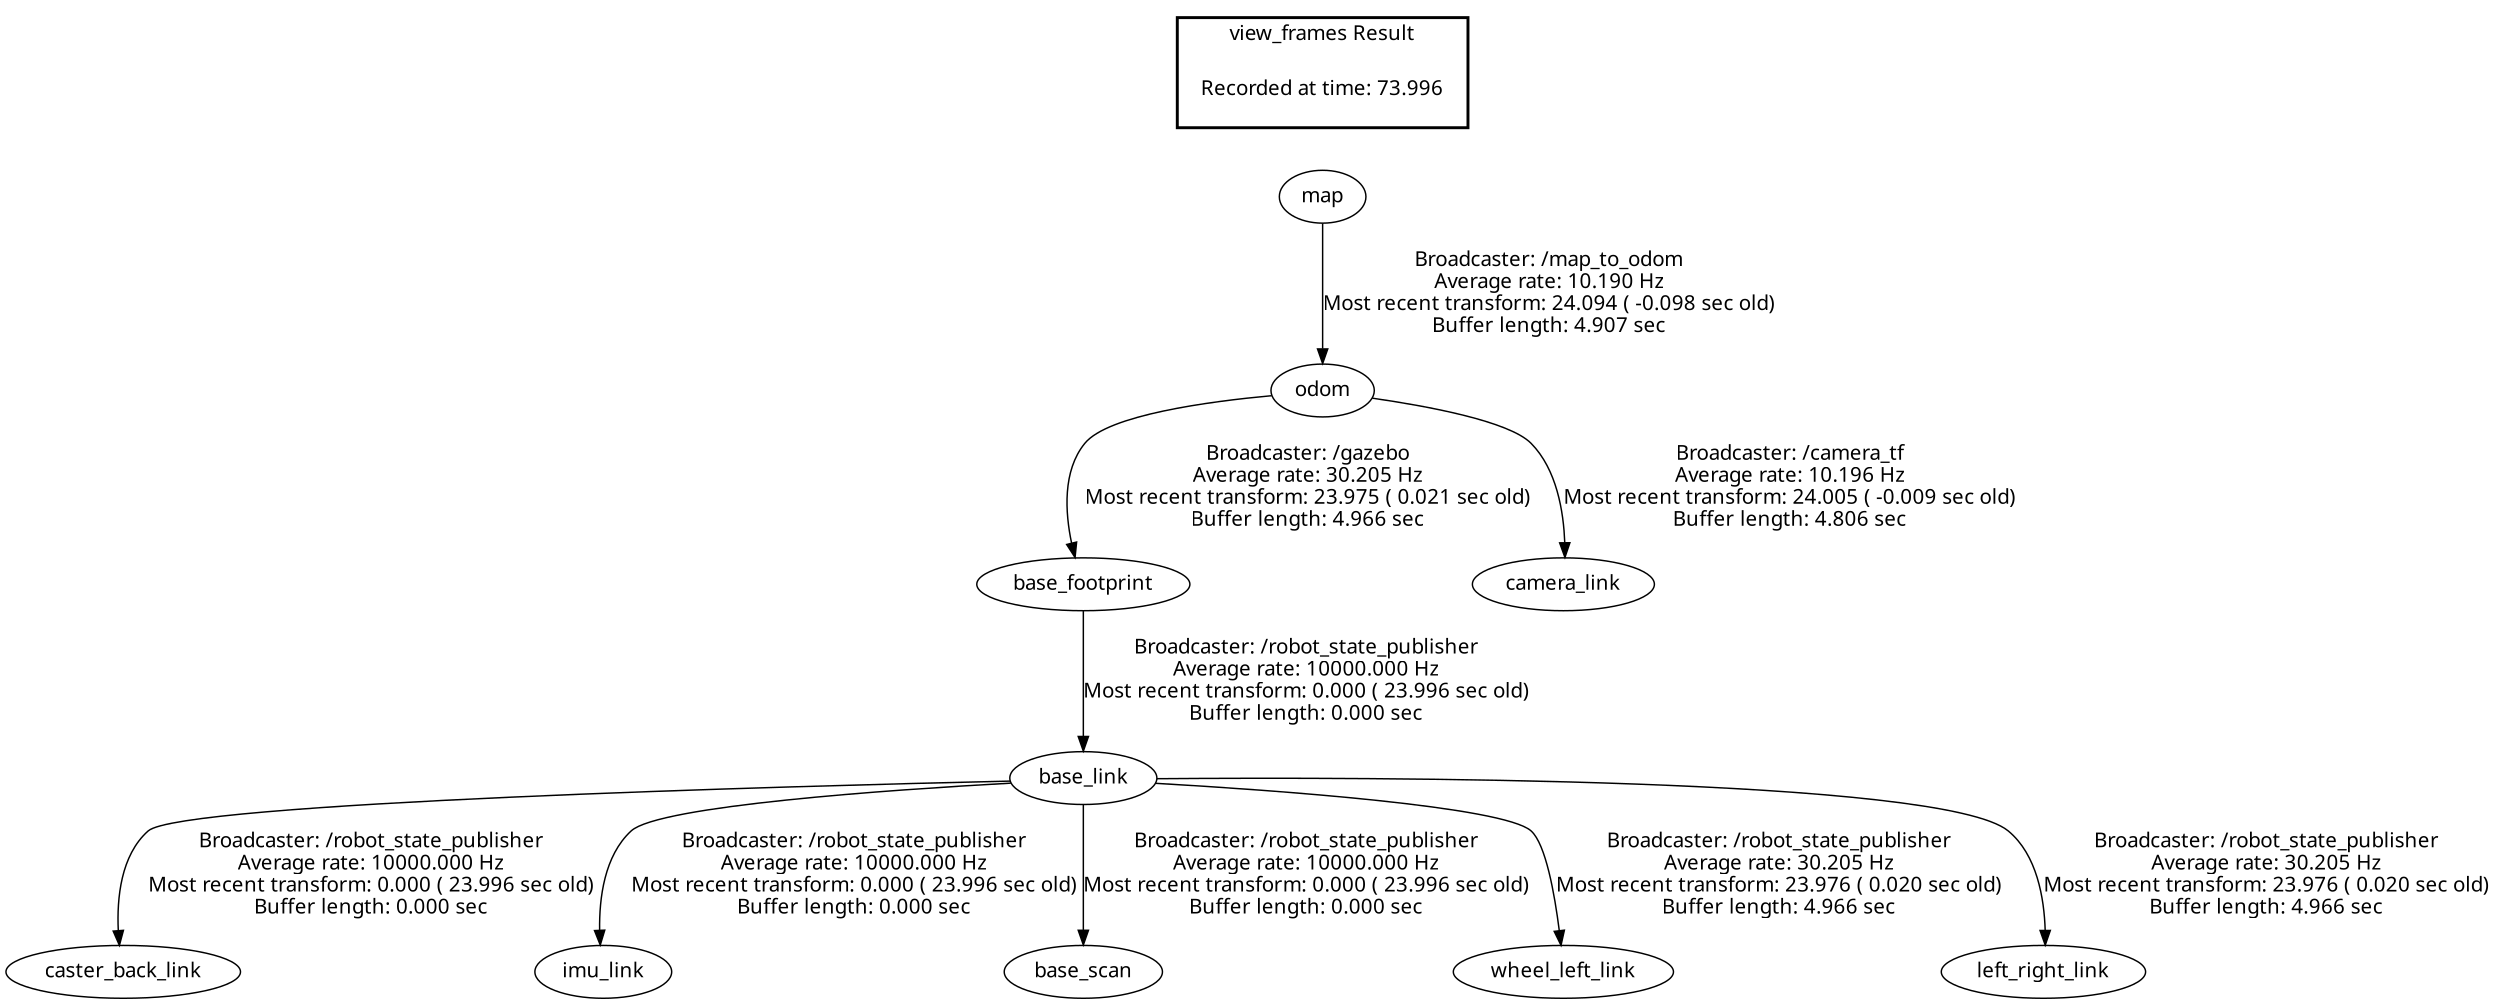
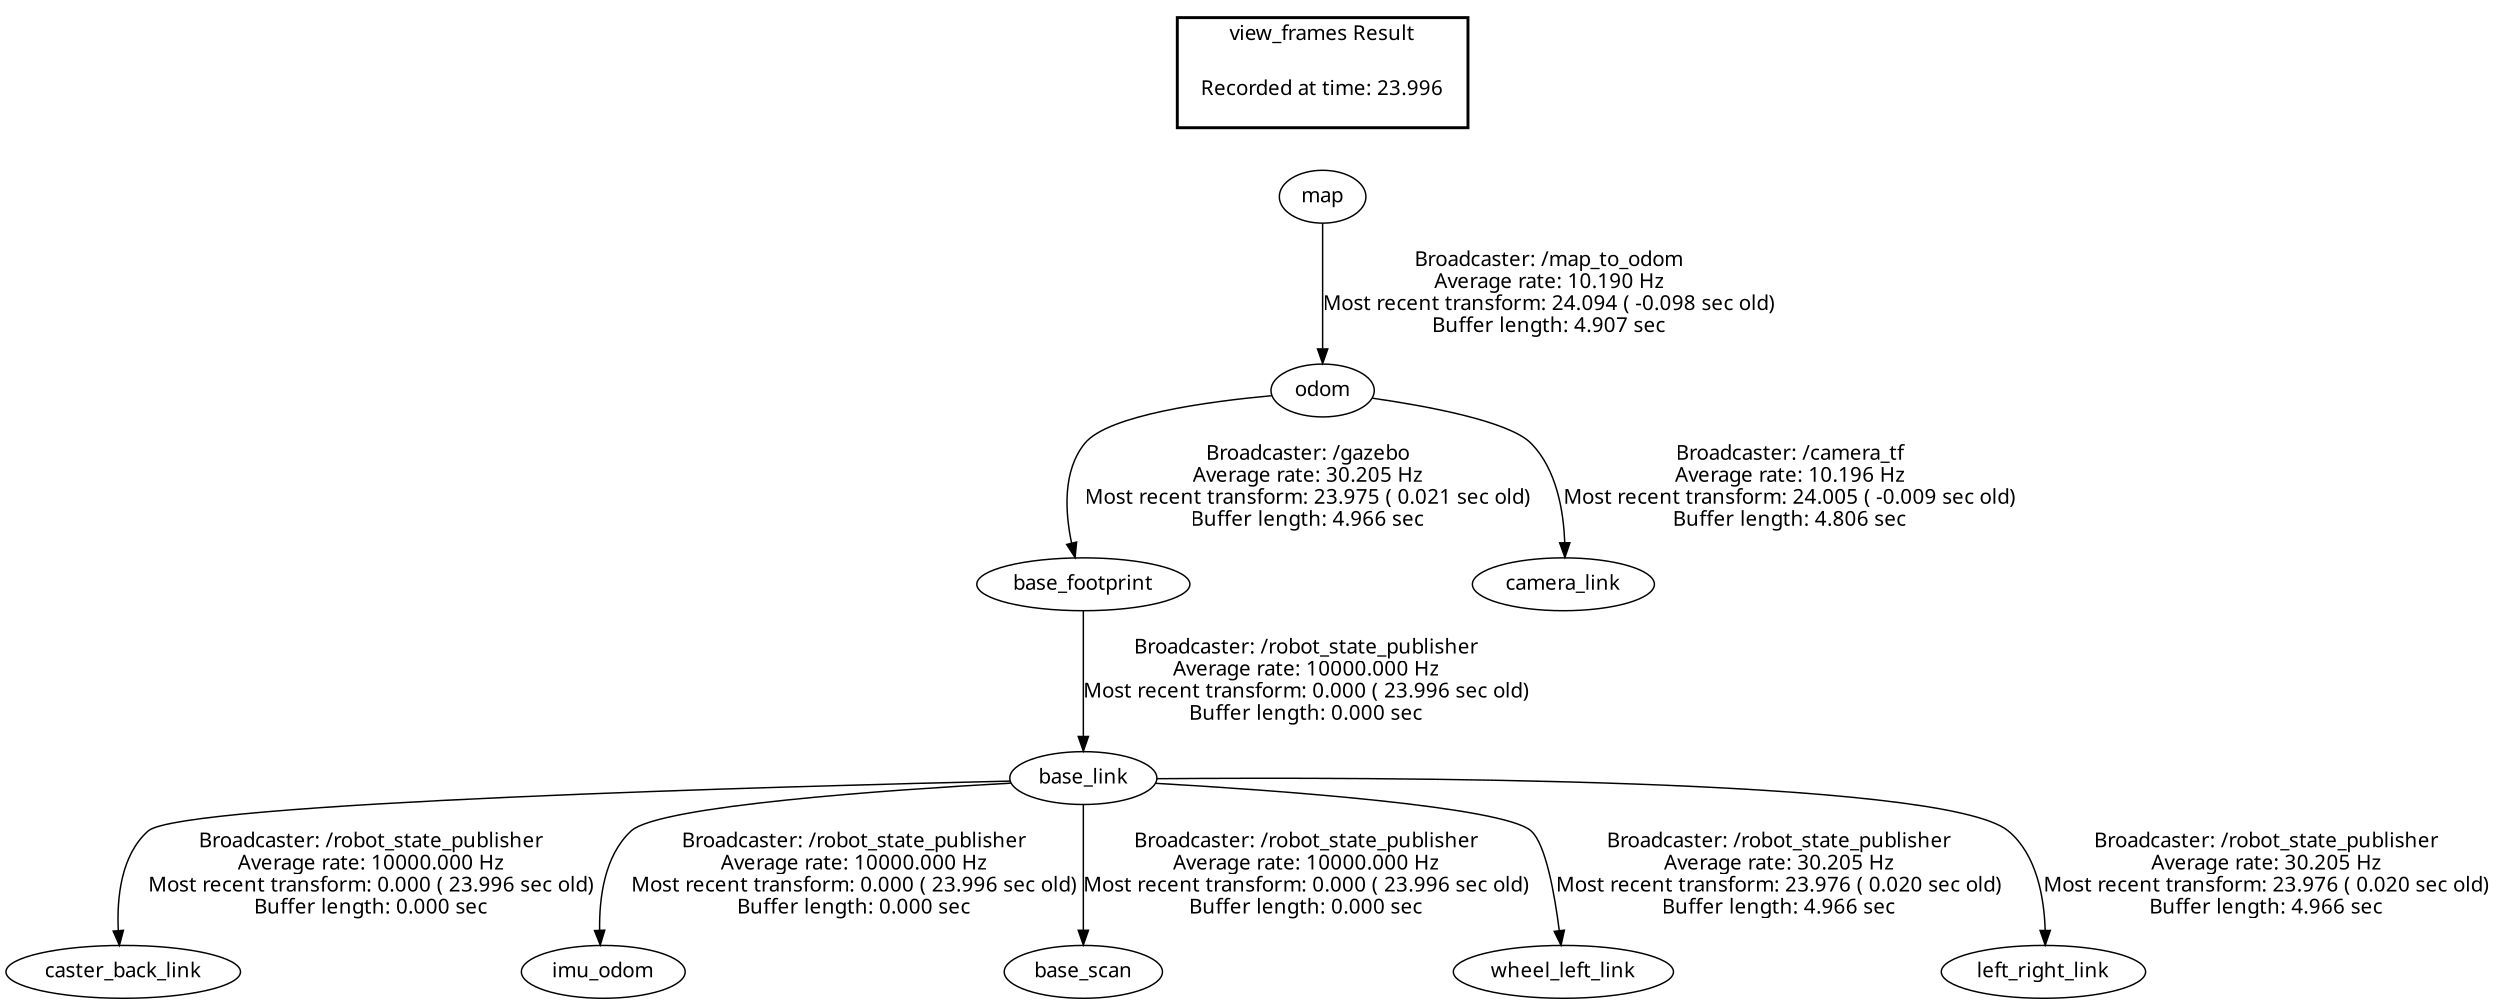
(1323, 90) -> (1323, 90)
(603, 972) -> (603, 972)
